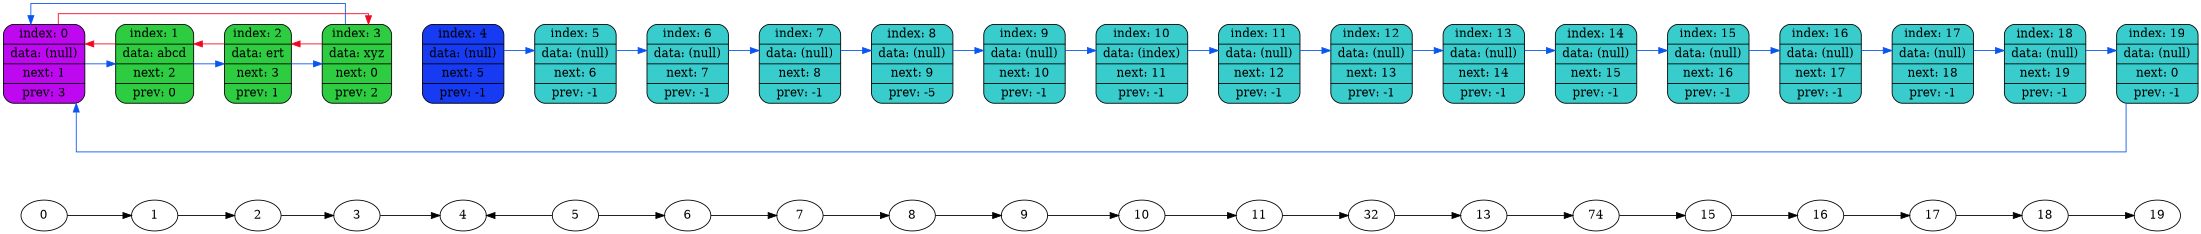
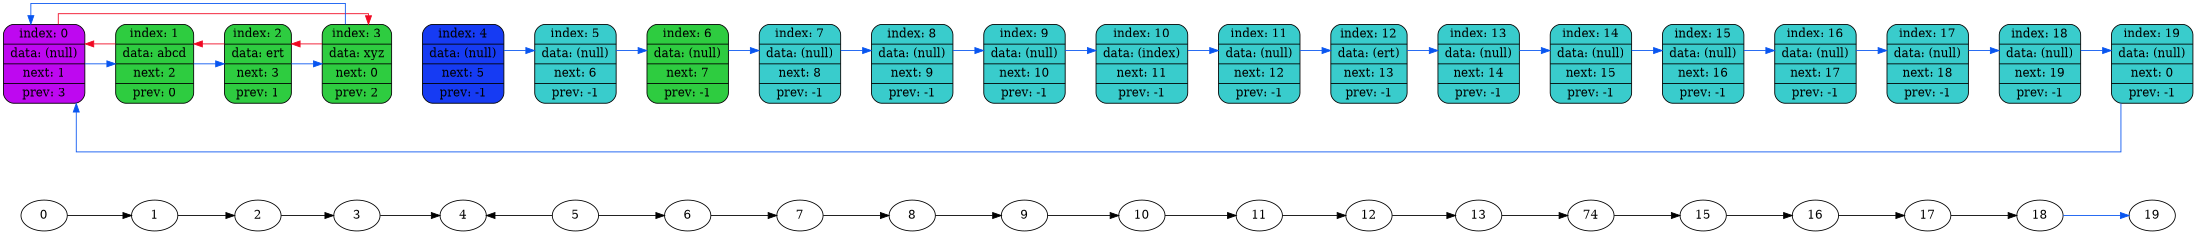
(1372, 54) -> (1369, 54)
(688, 64) -> (688, 64)
(912, 93) -> (912, 93)
(1372, 216) -> (1369, 216)
(2097, 216) -> (2092, 216)
